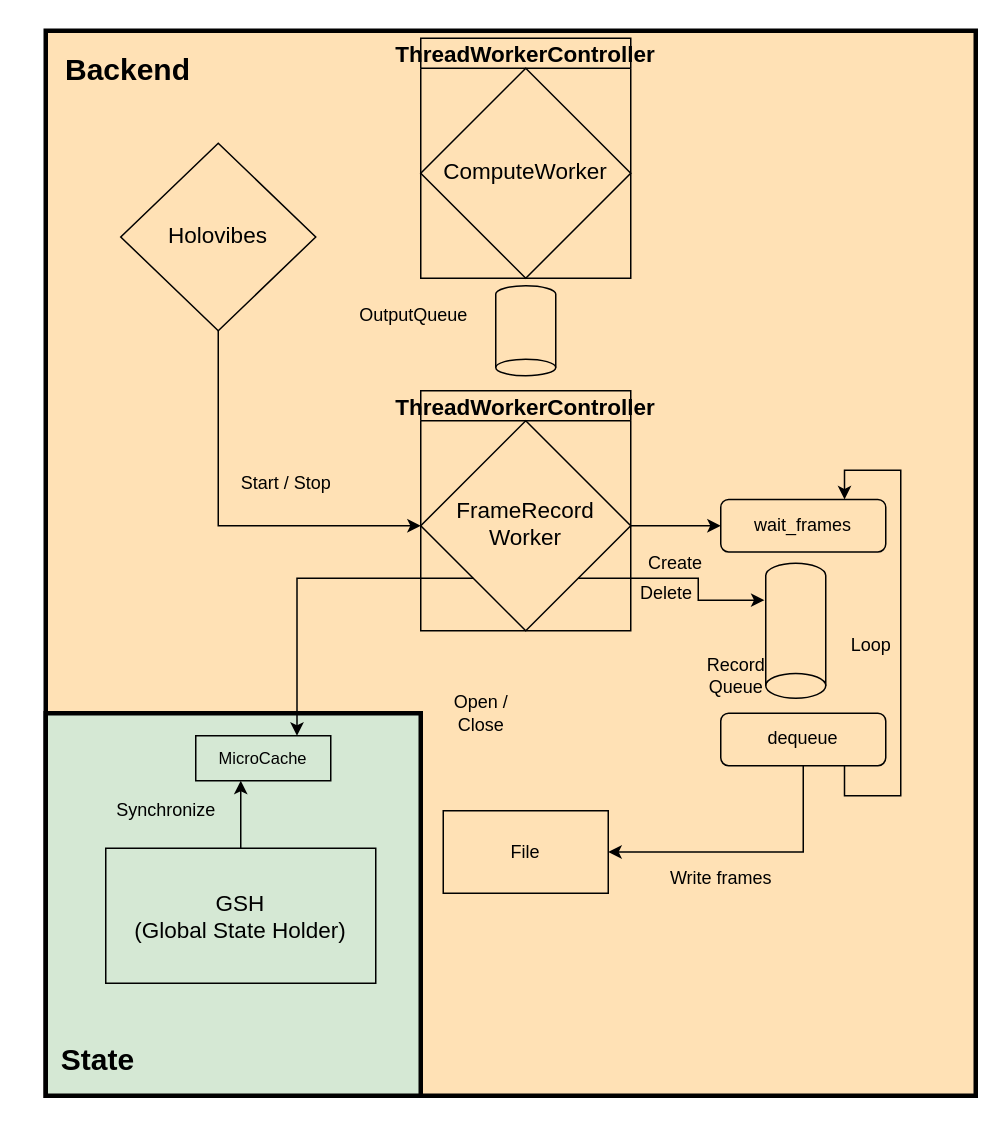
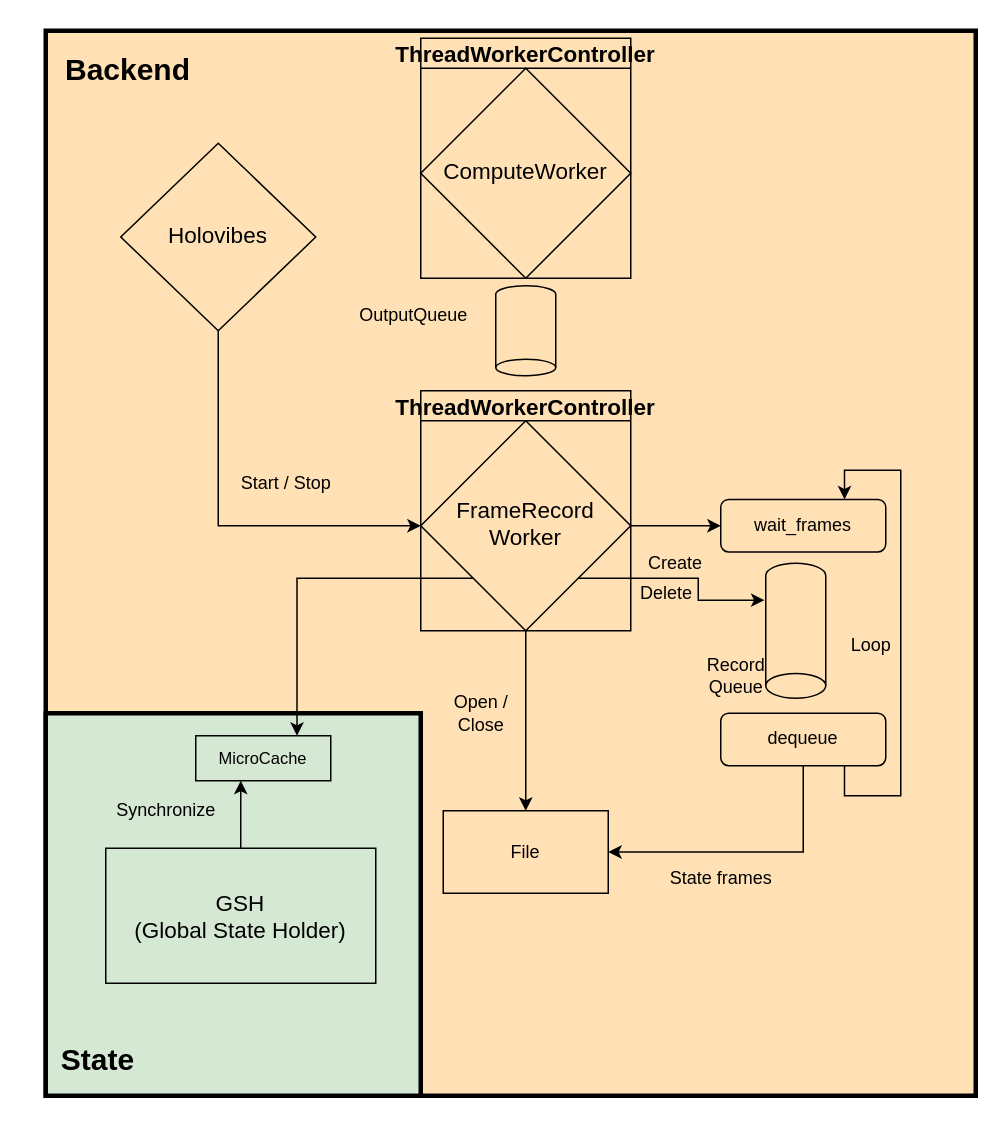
none -> (526, 716)
(722, 878) -> (722, 878)
